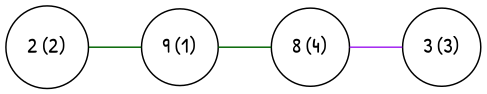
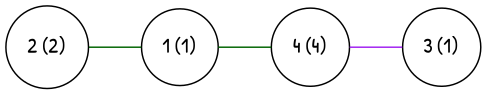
(180, 47) -> (180, 47)
(310, 47) -> (310, 47)
(442, 47) -> (442, 47)
